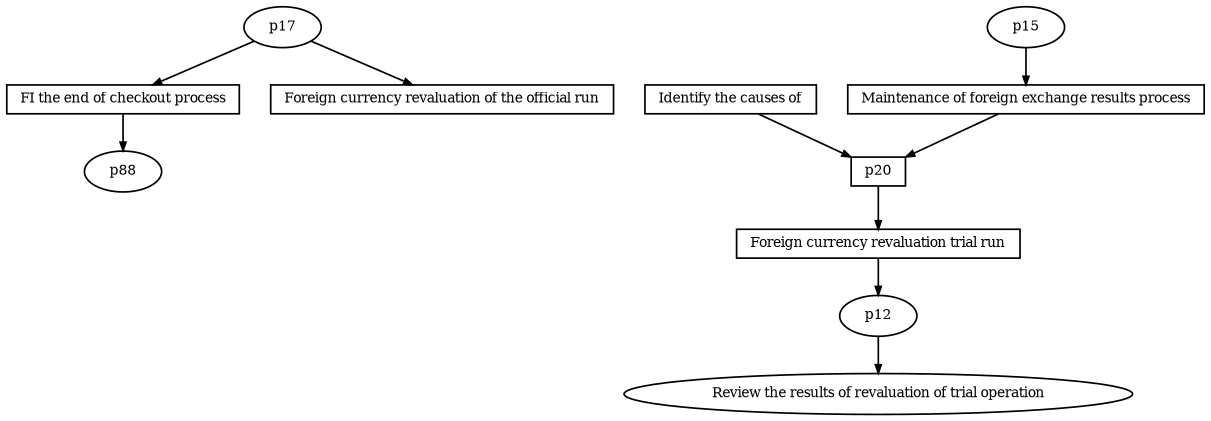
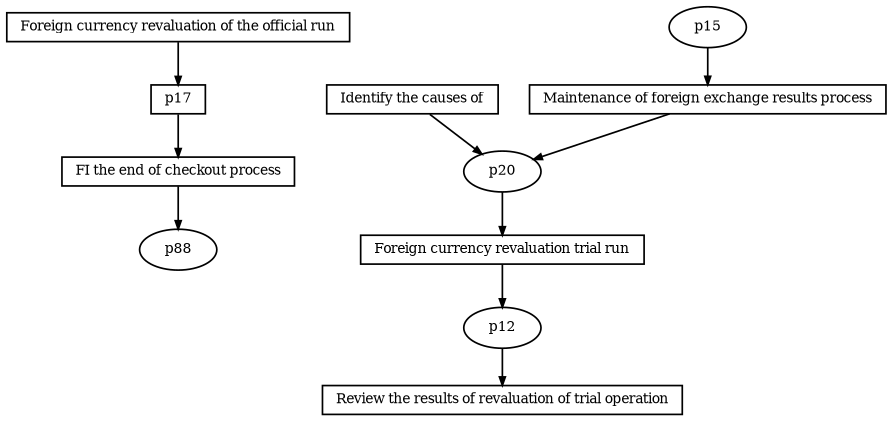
(283, 27) -> (178, 99)
(357, 61) -> (178, 59)
(878, 172) -> (502, 172)
(878, 394) -> (502, 400)
